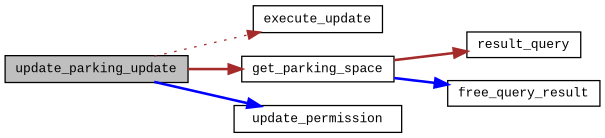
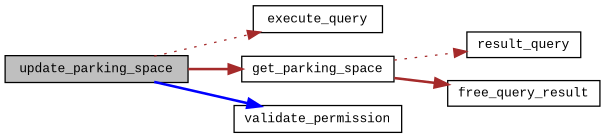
(318, 19) -> (318, 19)
(424, 57) -> (424, 57)
(97, 69) -> (97, 69)
(415, 80) -> (415, 80)
(318, 119) -> (318, 119)
